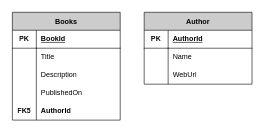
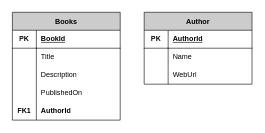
(24, 111) -> (24, 111)
